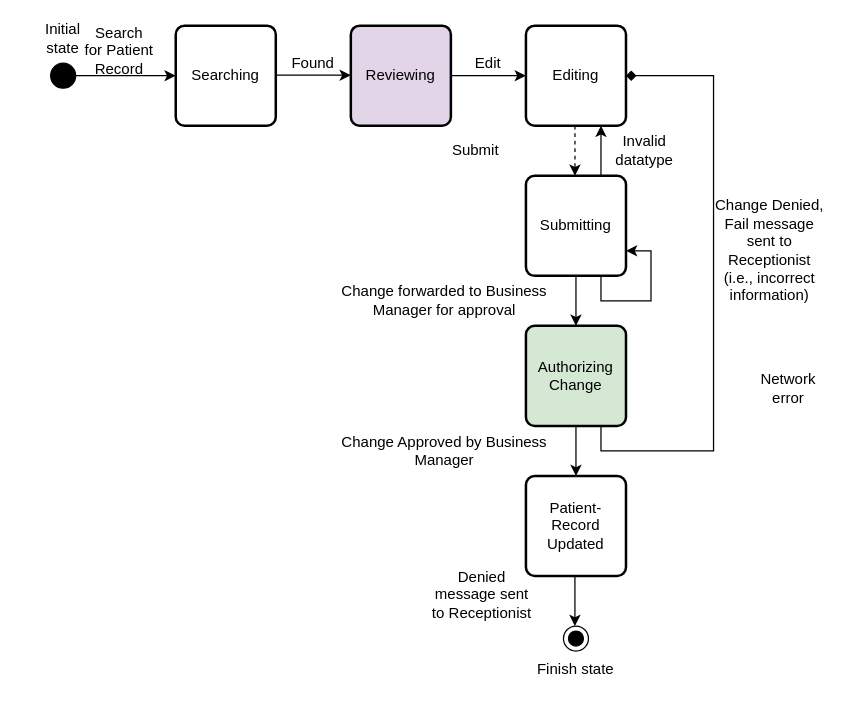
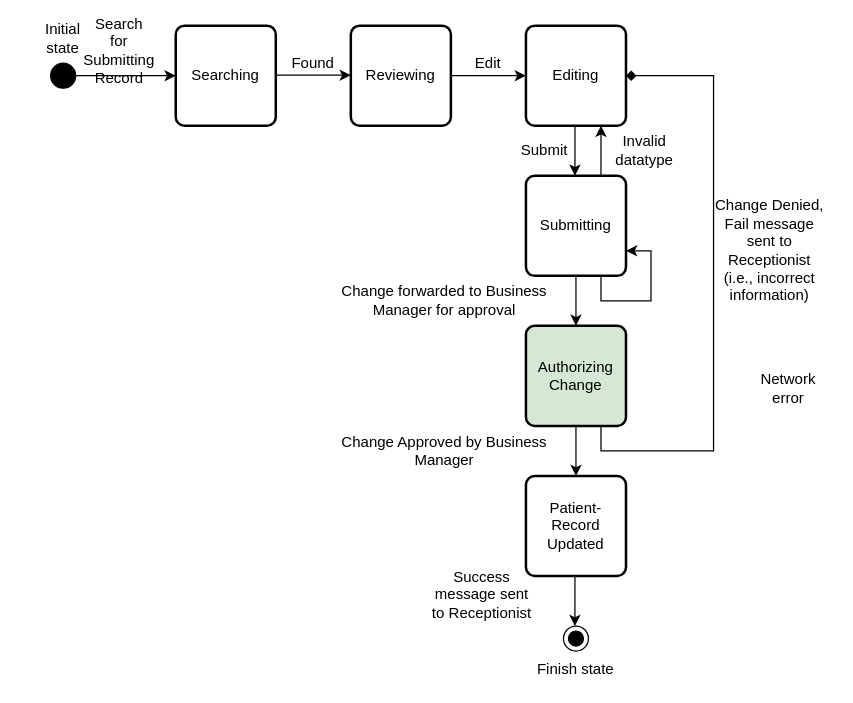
(119, 51) -> (119, 51)
(401, 76) -> (401, 76)
(575, 146) -> (575, 146)
(476, 151) -> (544, 151)
(482, 594) -> (482, 594)
